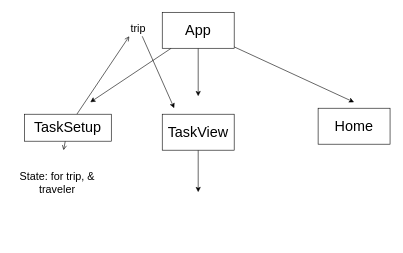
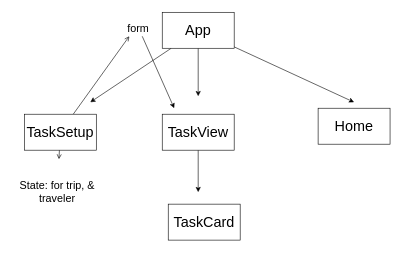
(138, 27) -> (138, 27)
(68, 128) -> (60, 132)
(57, 183) -> (57, 192)
none -> (204, 222)
